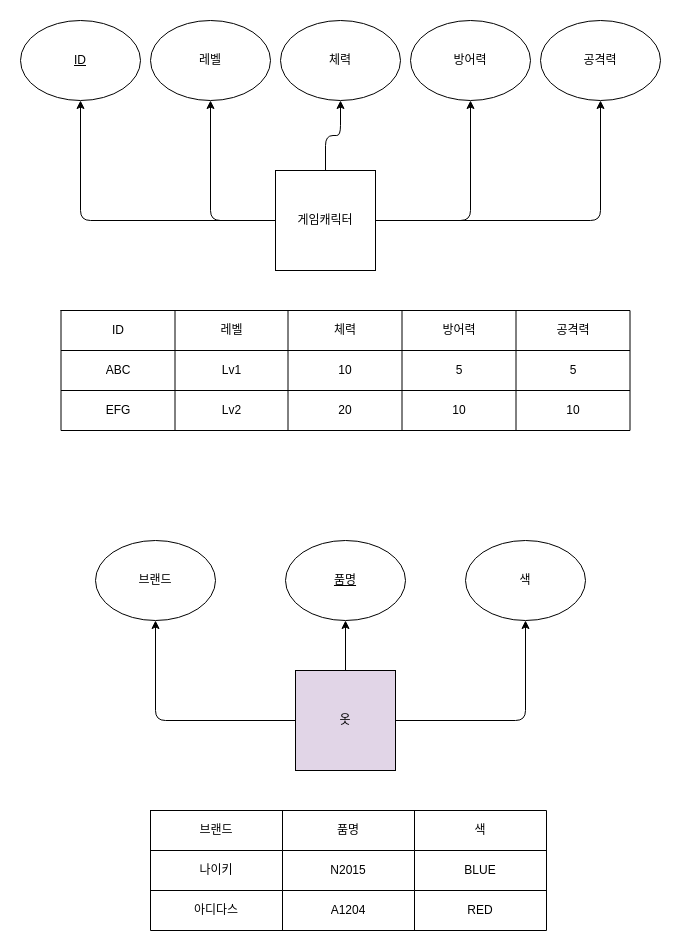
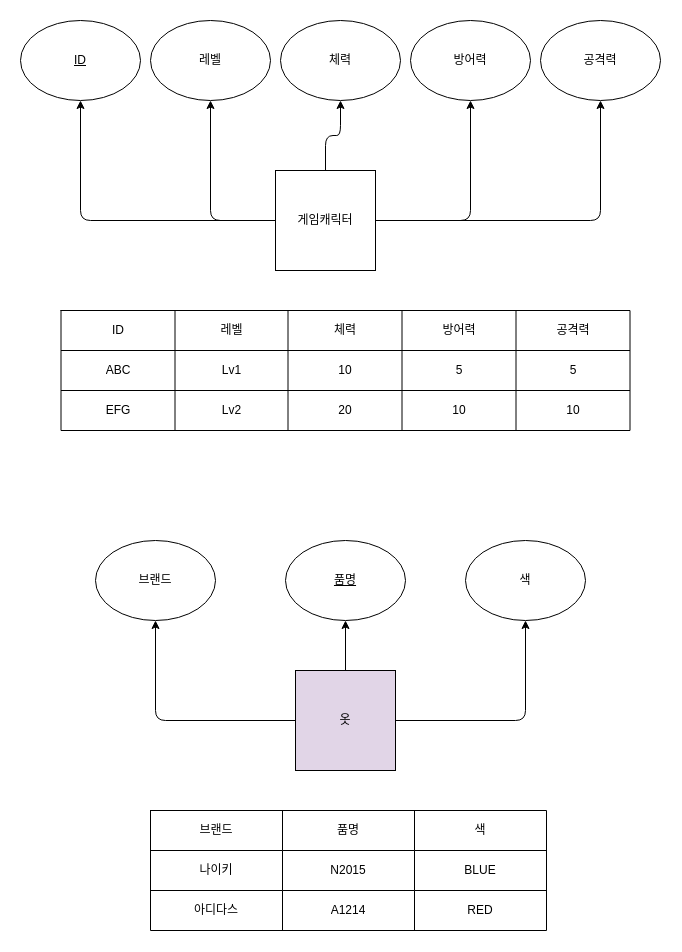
(349, 911) -> (349, 911)
